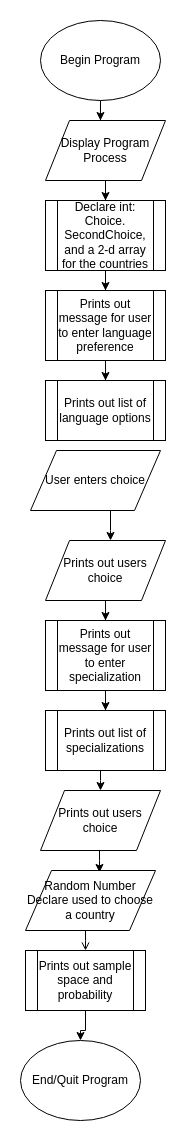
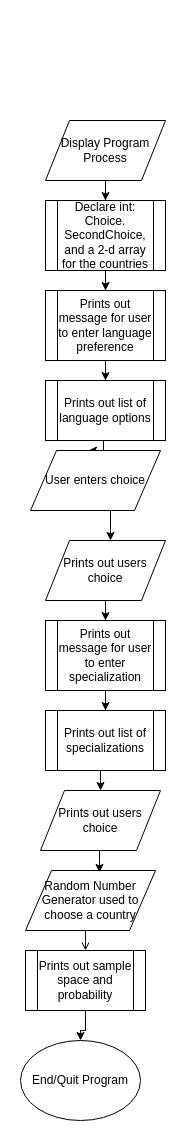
(101, 61) -> none
(101, 115) -> none
none -> (104, 450)
(91, 901) -> (91, 901)
